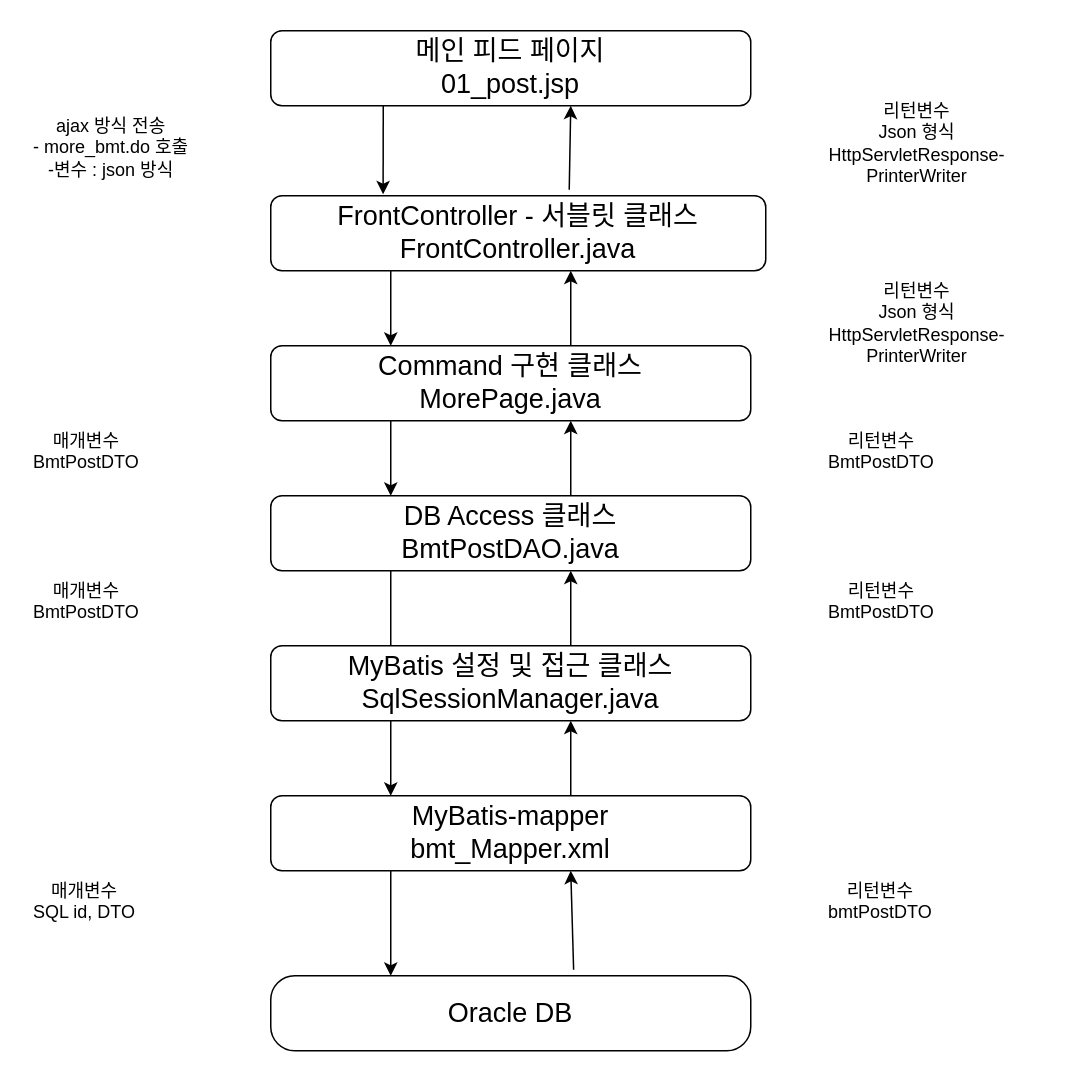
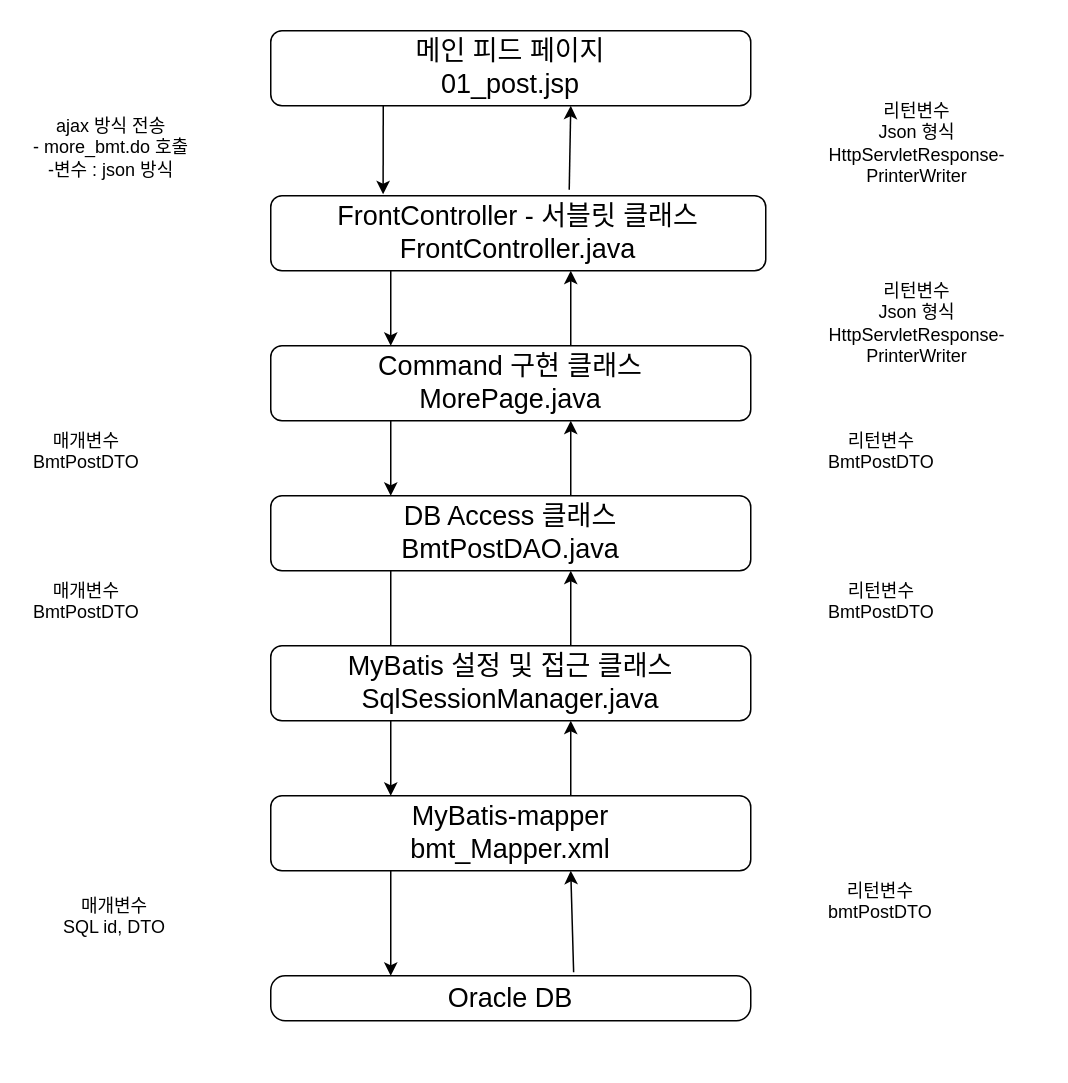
(136, 908) -> (166, 923)
(511, 1013) -> (511, 998)
